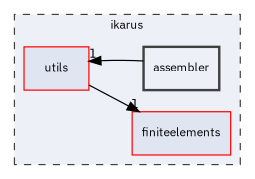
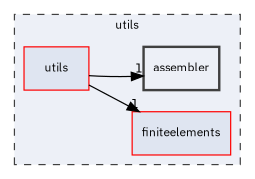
(127, 26) -> (127, 26)
(122, 60) -> (110, 77)
